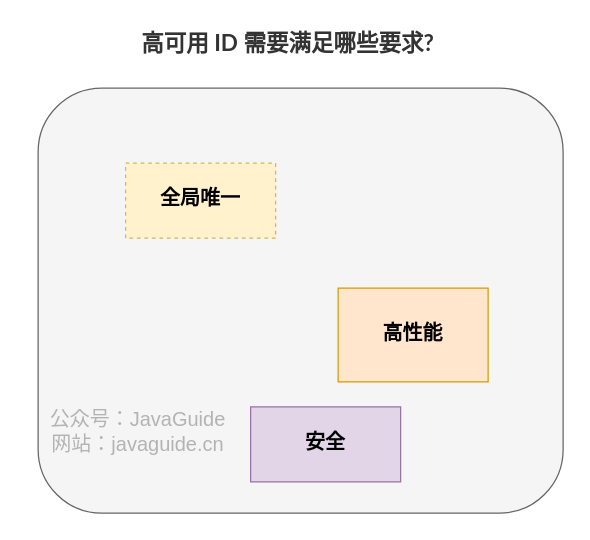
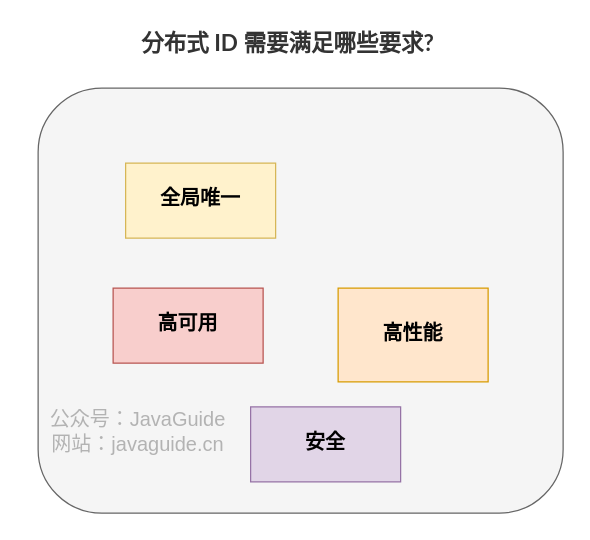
(288, 38) -> (288, 38)
(201, 201) -> (201, 201)
none -> (188, 326)
